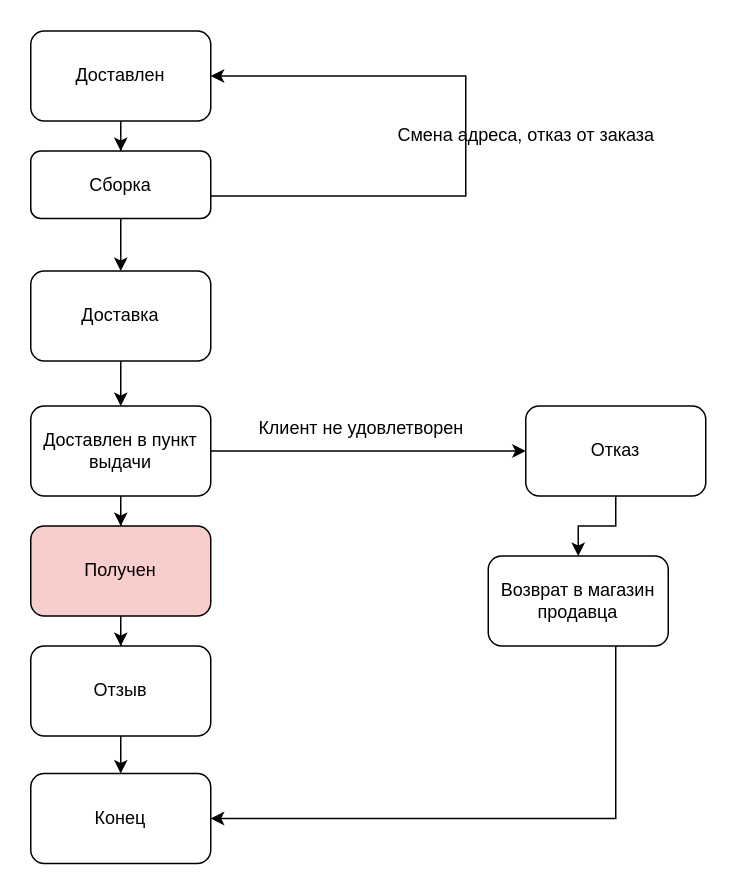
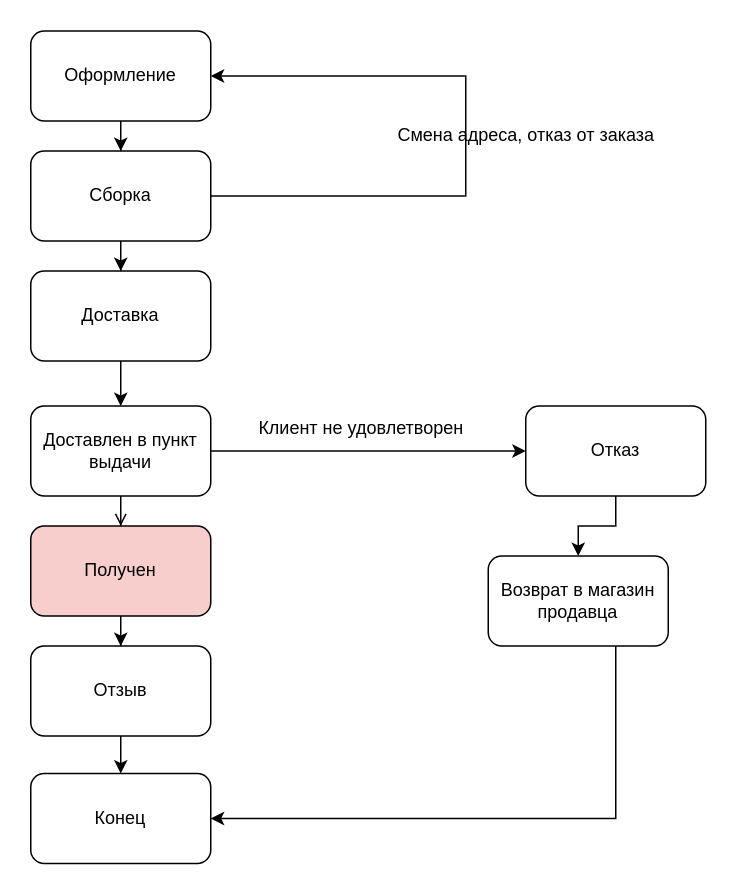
(121, 76) -> (121, 76)
(121, 185) -> (121, 196)
(121, 514) -> (121, 516)
